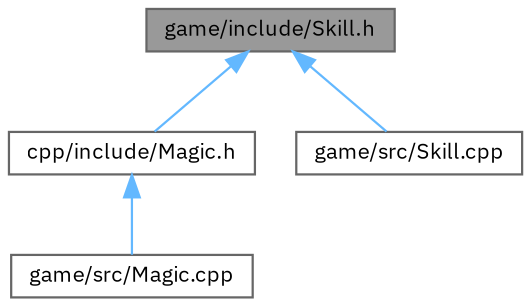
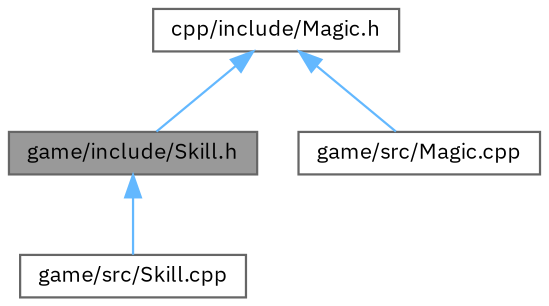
(193, 99) -> (196, 99)
